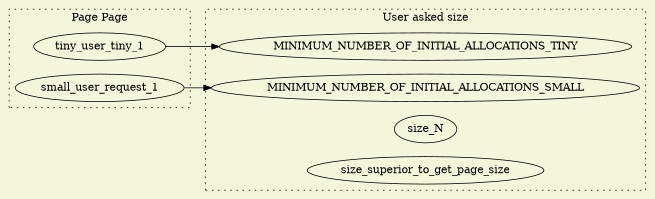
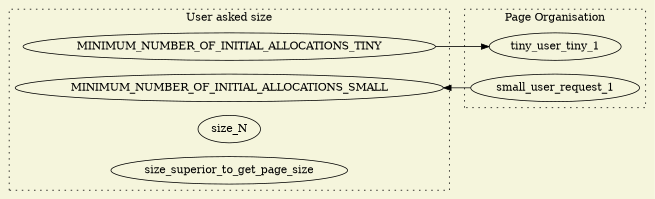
(100, 18) -> (555, 18)
(185, 47) -> (458, 47)
